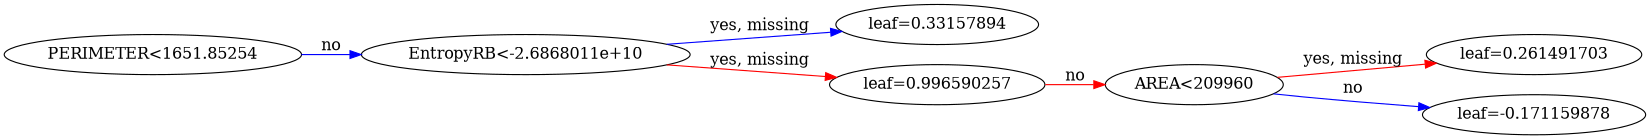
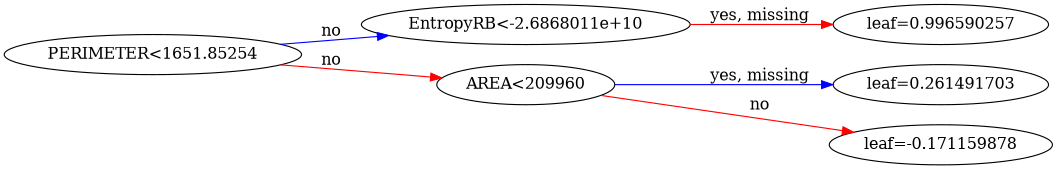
(937, 25) -> none
(1351, 71) -> (718, 85)
(1069, 85) -> (355, 71)
(1346, 101) -> (722, 113)
